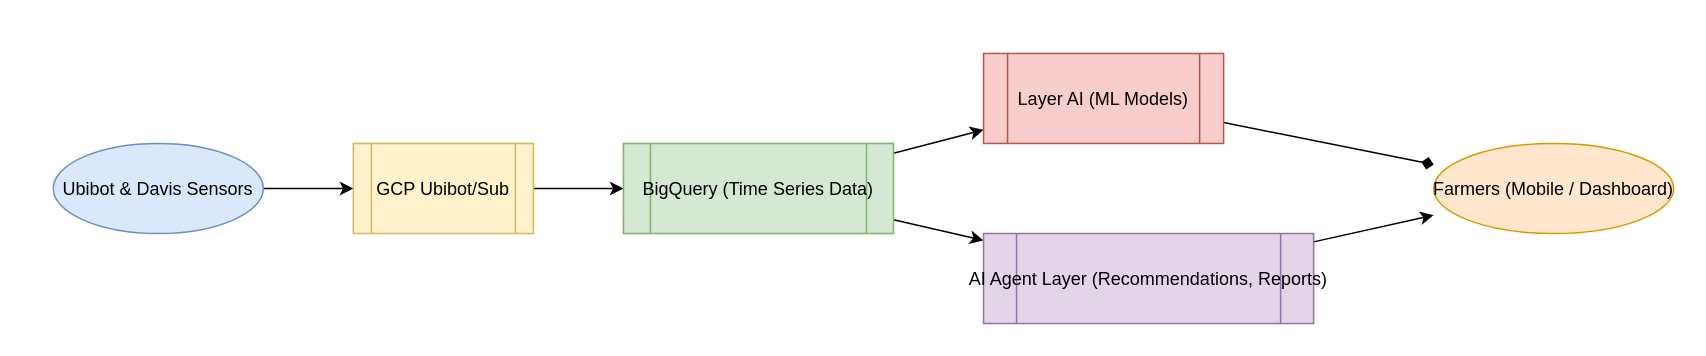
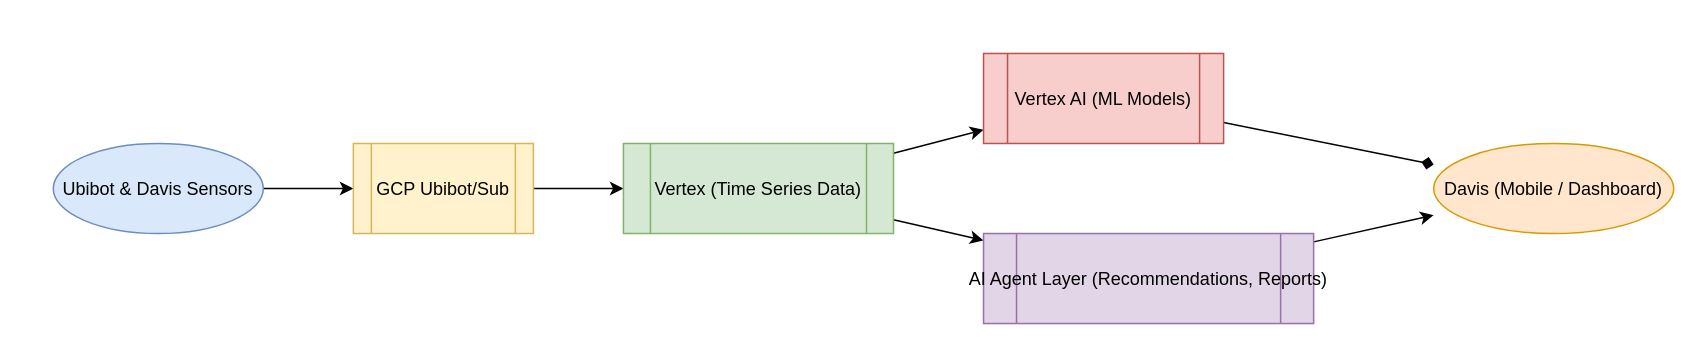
(1103, 99) -> (1103, 99)
(758, 189) -> (758, 189)
(1553, 189) -> (1553, 189)
